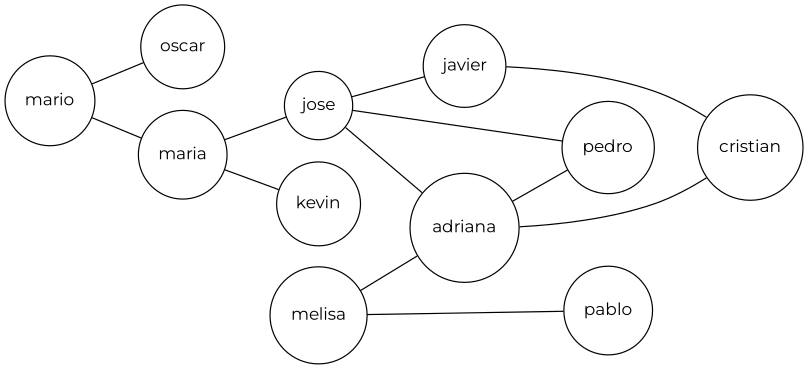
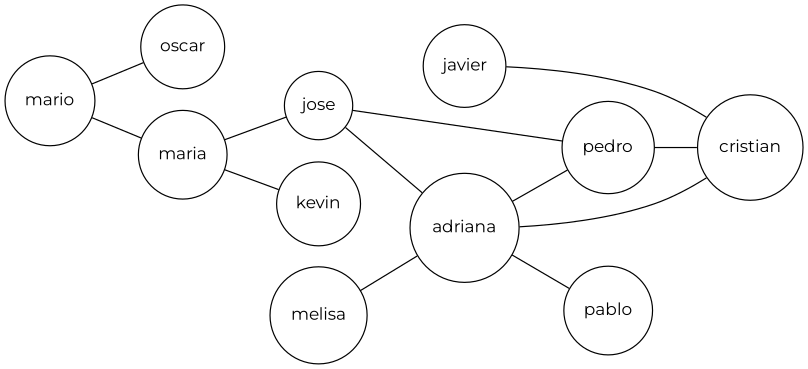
(388, 87) -> none
none -> (676, 148)
(465, 313) -> (541, 272)
